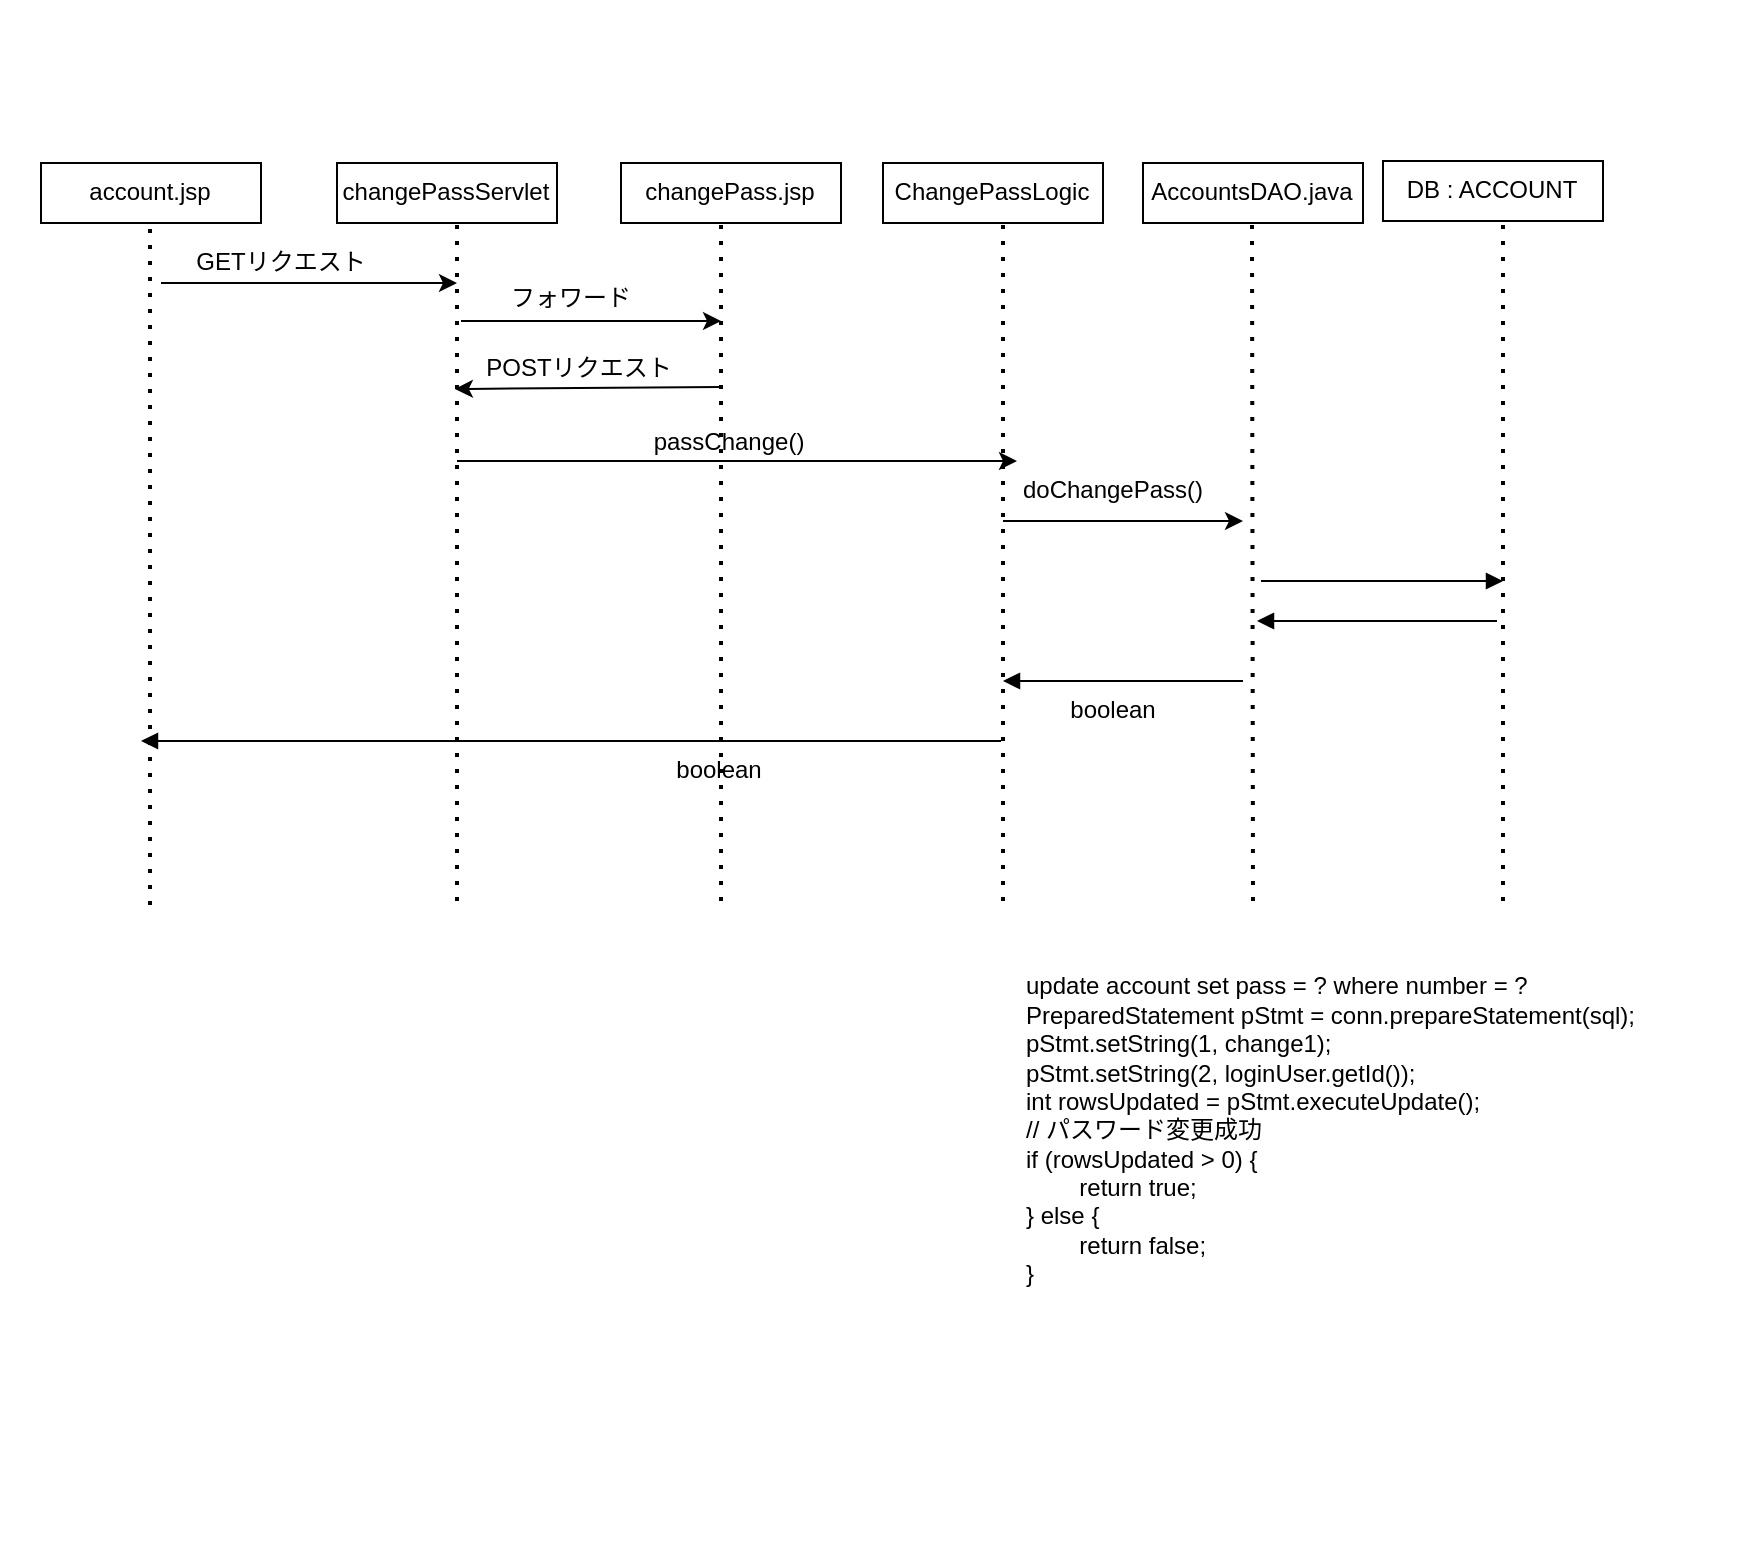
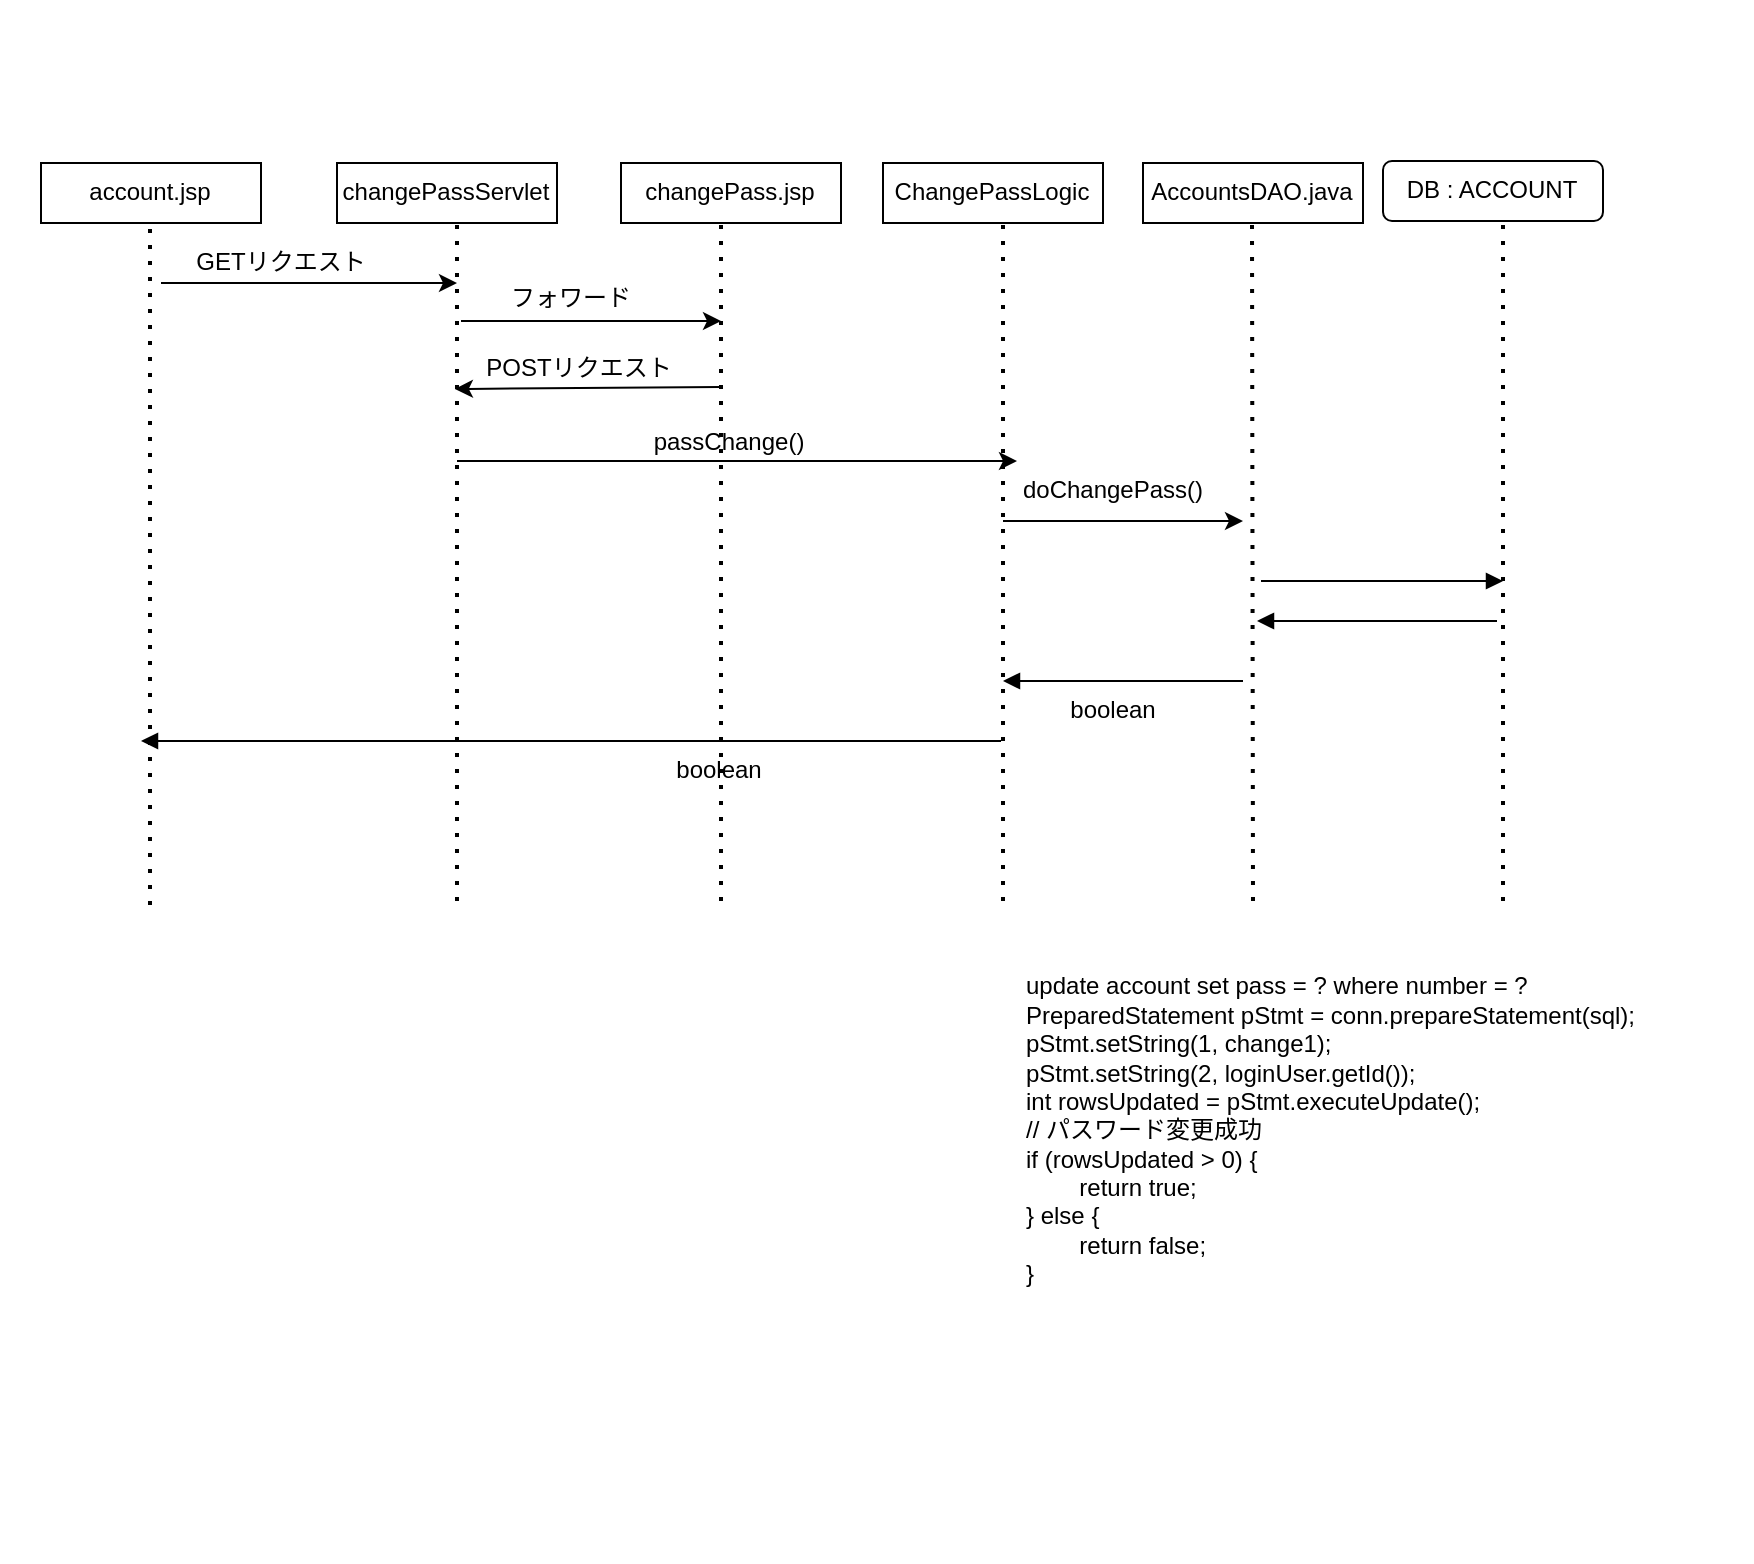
(1493, 191) -> (1493, 191)
